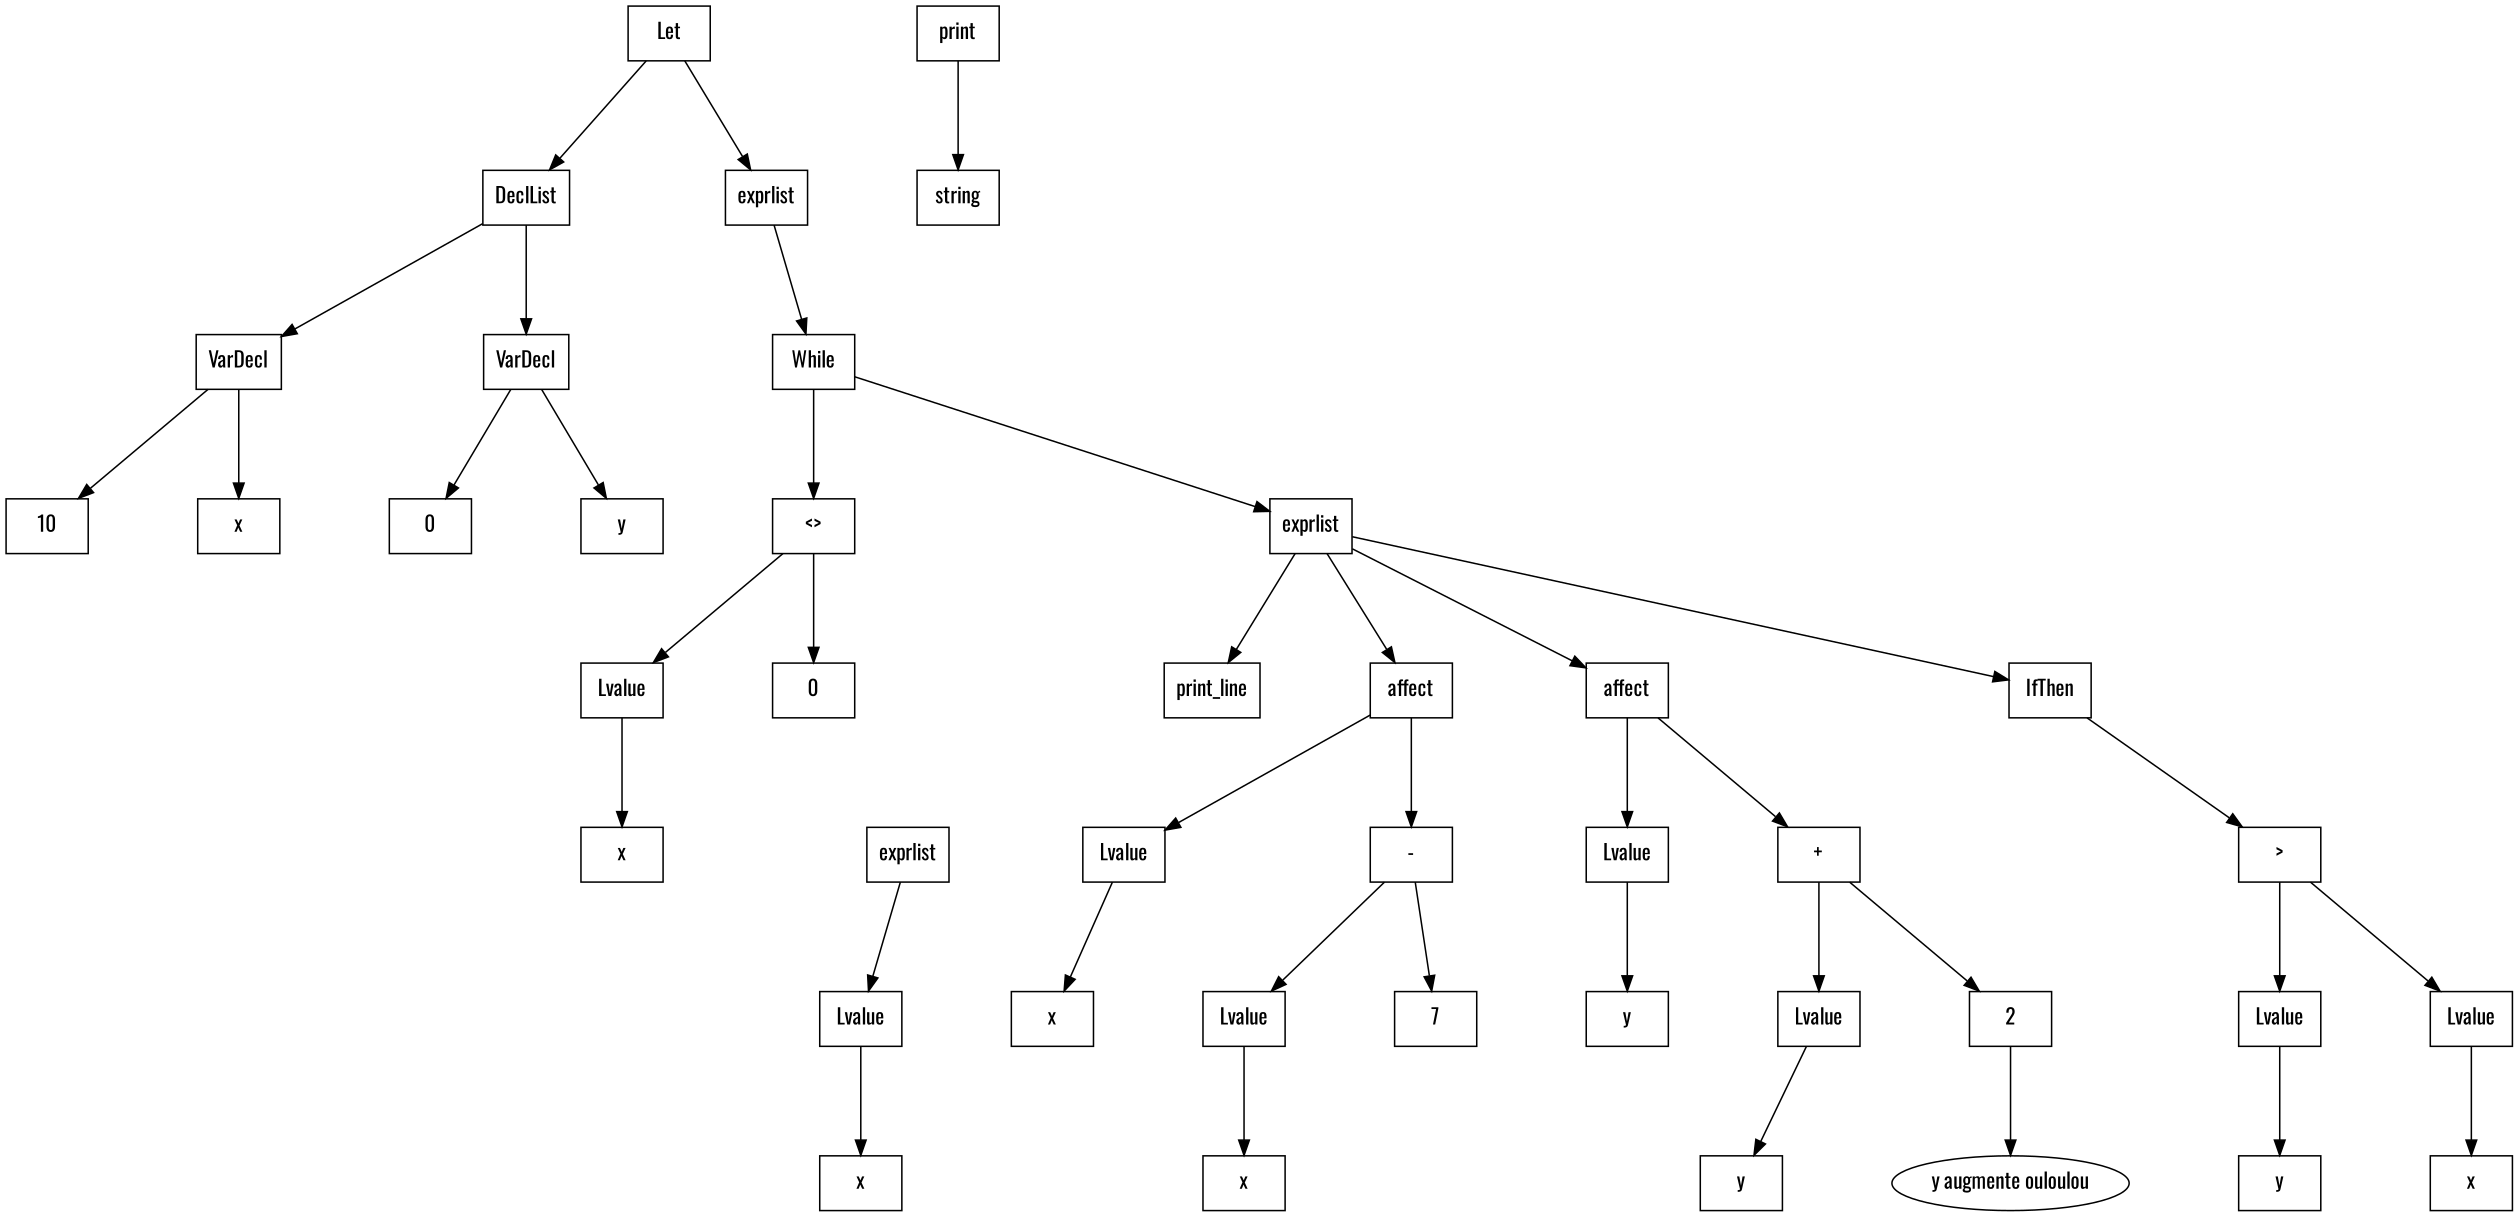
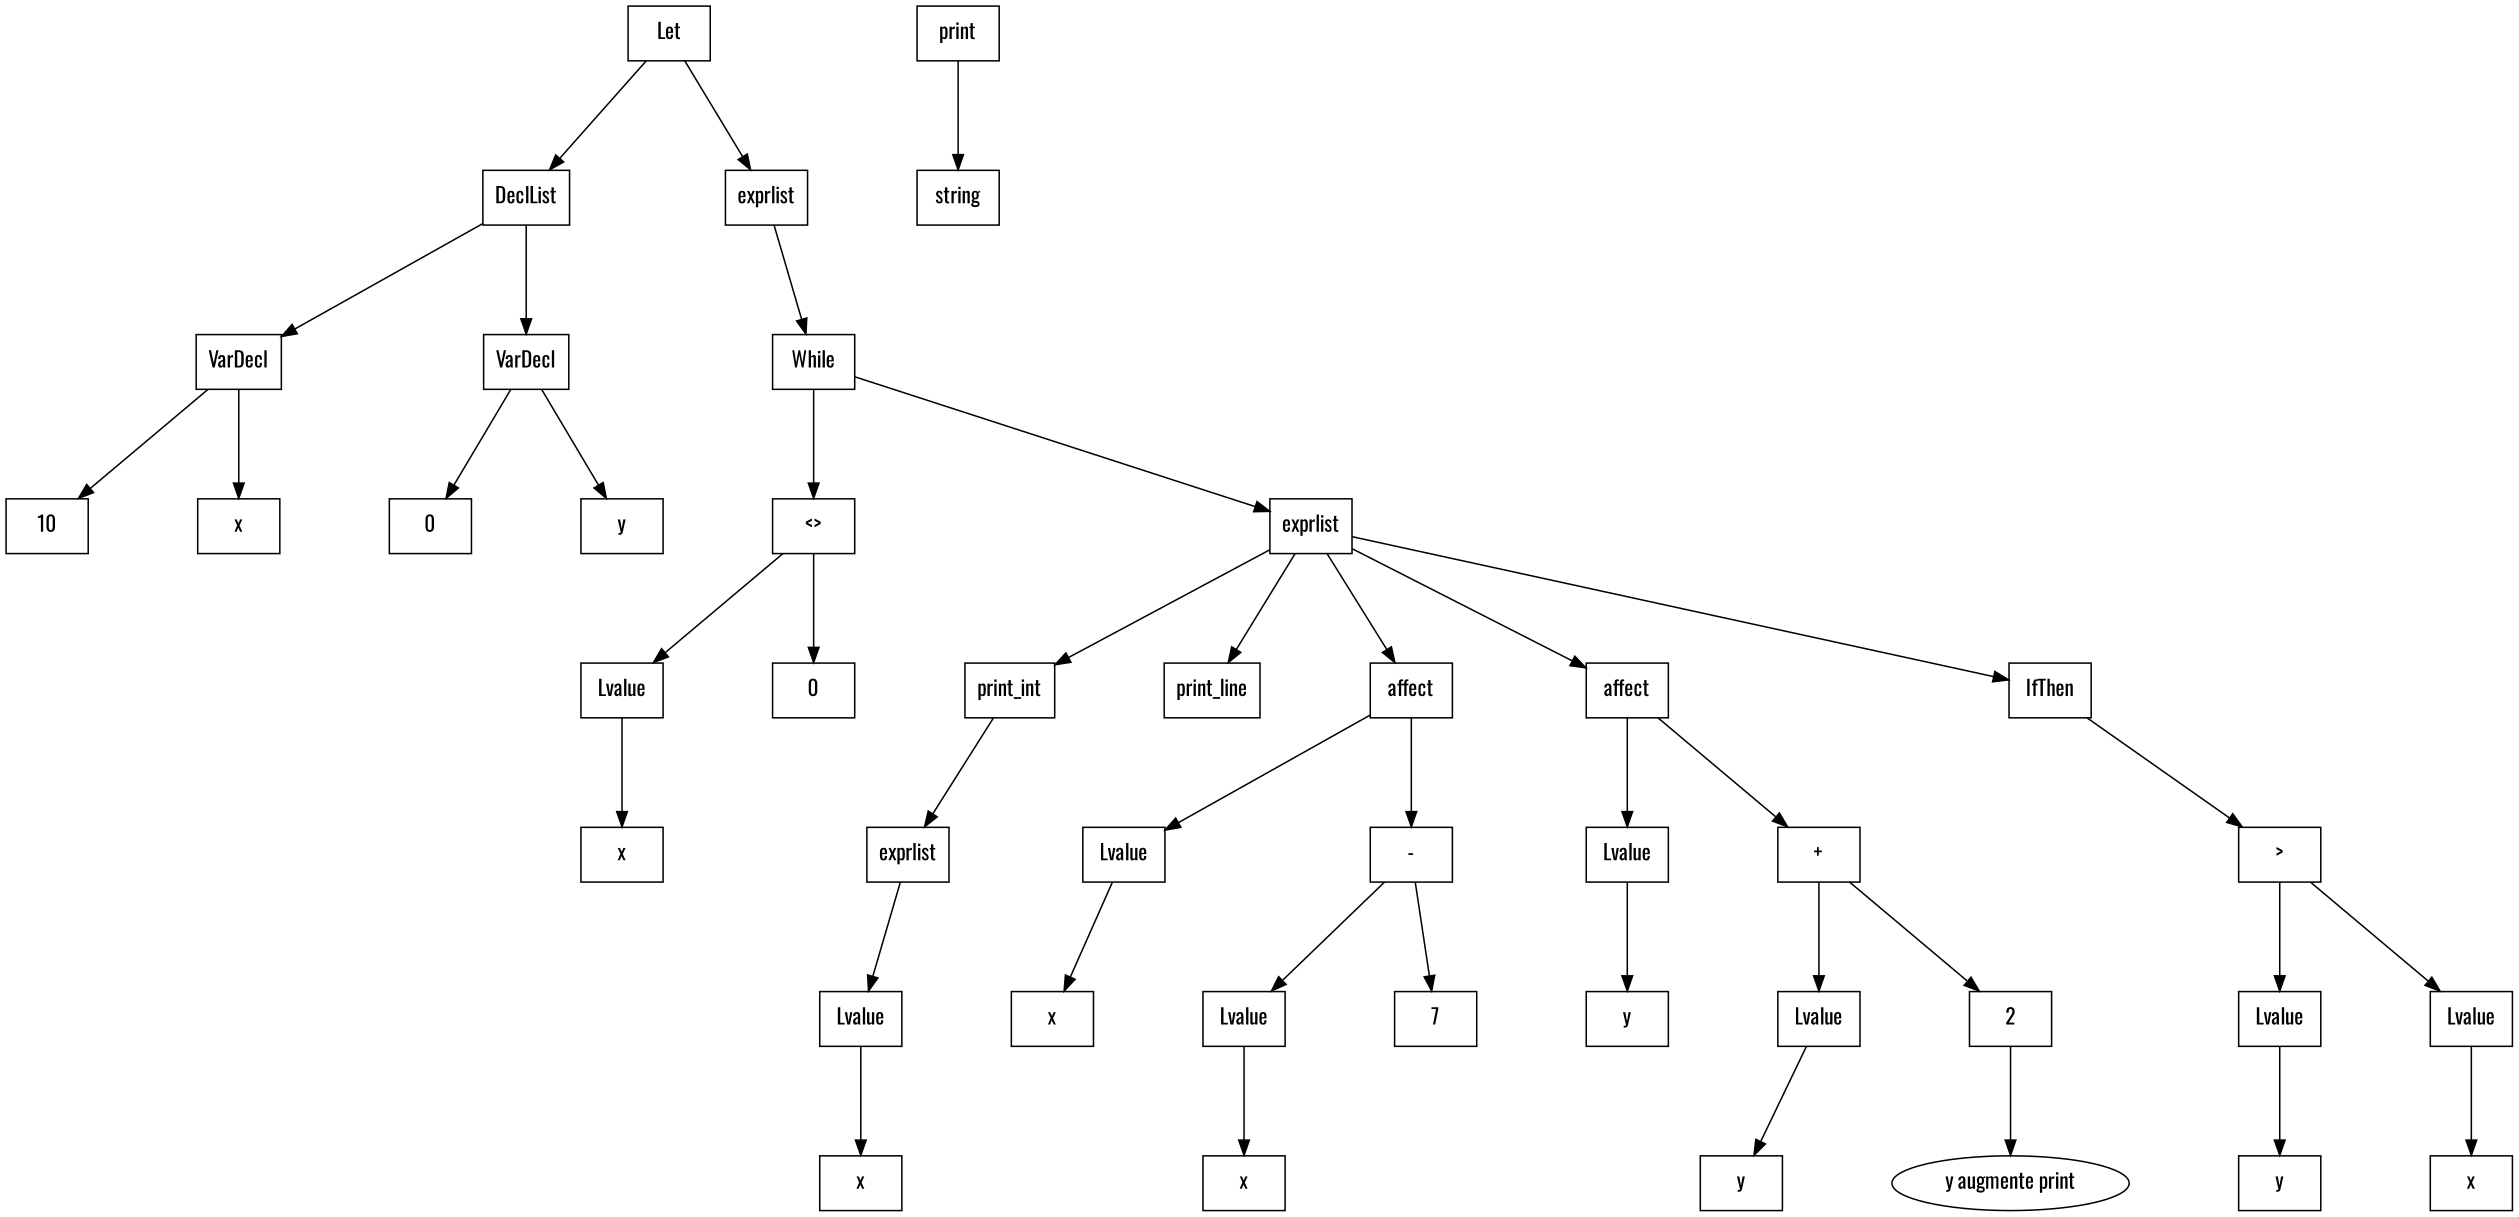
none -> (1010, 690)
(2011, 1183) -> (2011, 1183)
